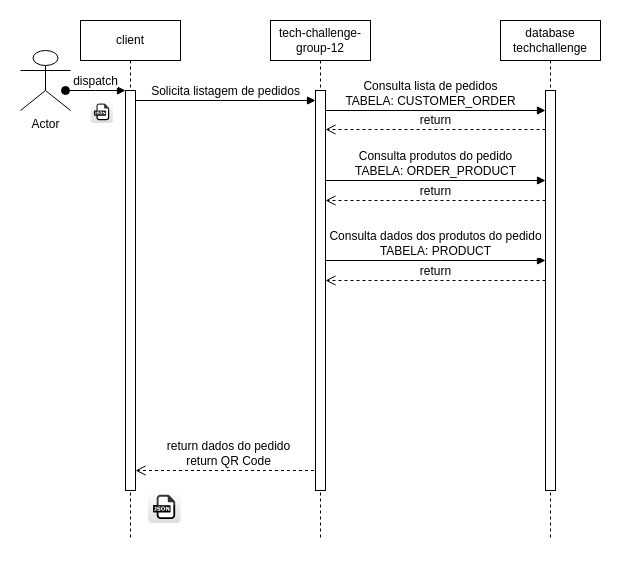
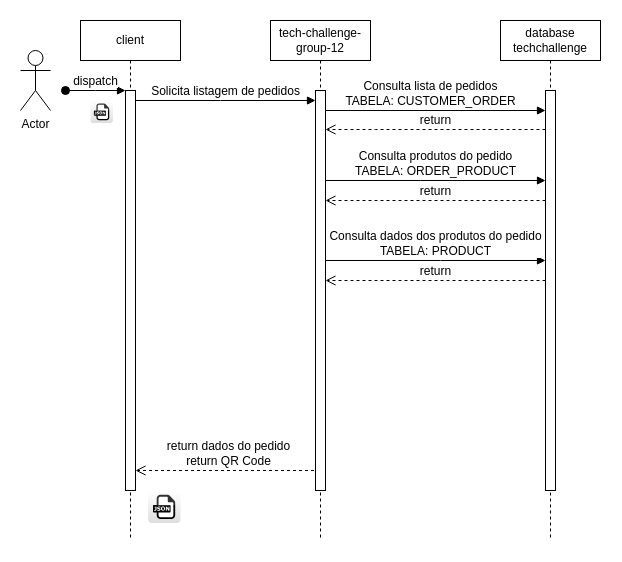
(46, 81) -> (36, 81)
